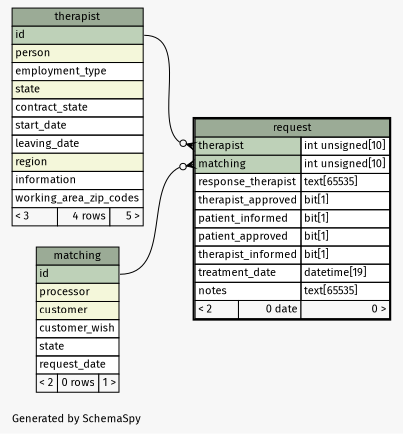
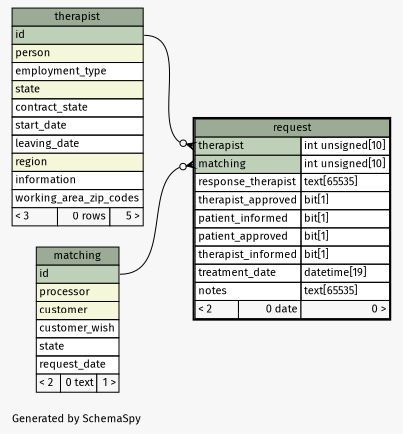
(90, 216) -> (90, 216)
(79, 383) -> (80, 383)
